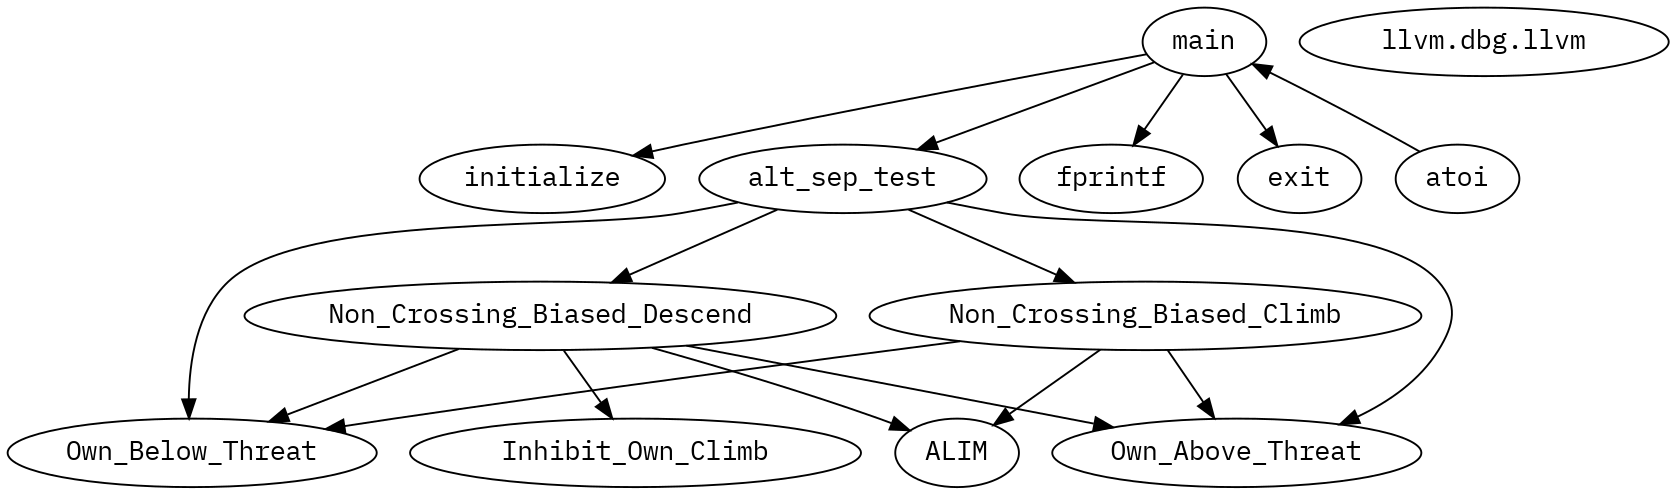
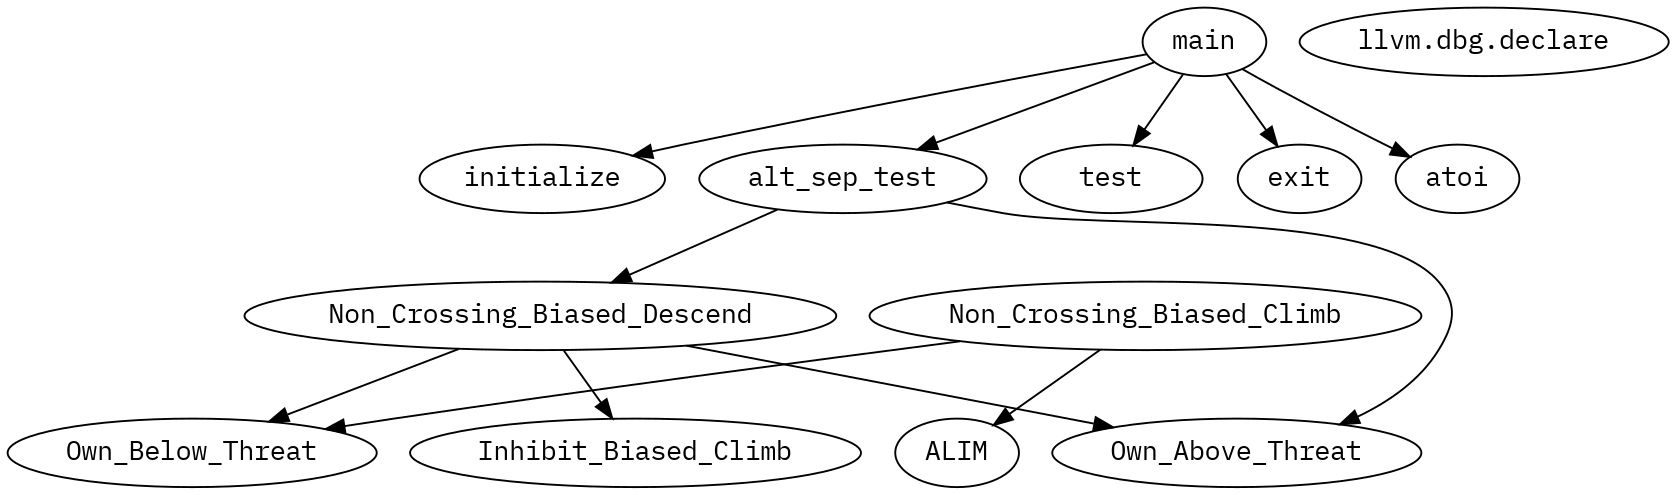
(1484, 42) -> (1484, 42)
(1345, 111) -> (1317, 110)
(1111, 179) -> (1111, 179)
(416, 230) -> none
(983, 242) -> none
(1185, 376) -> none
(772, 383) -> none
(636, 453) -> (636, 453)
